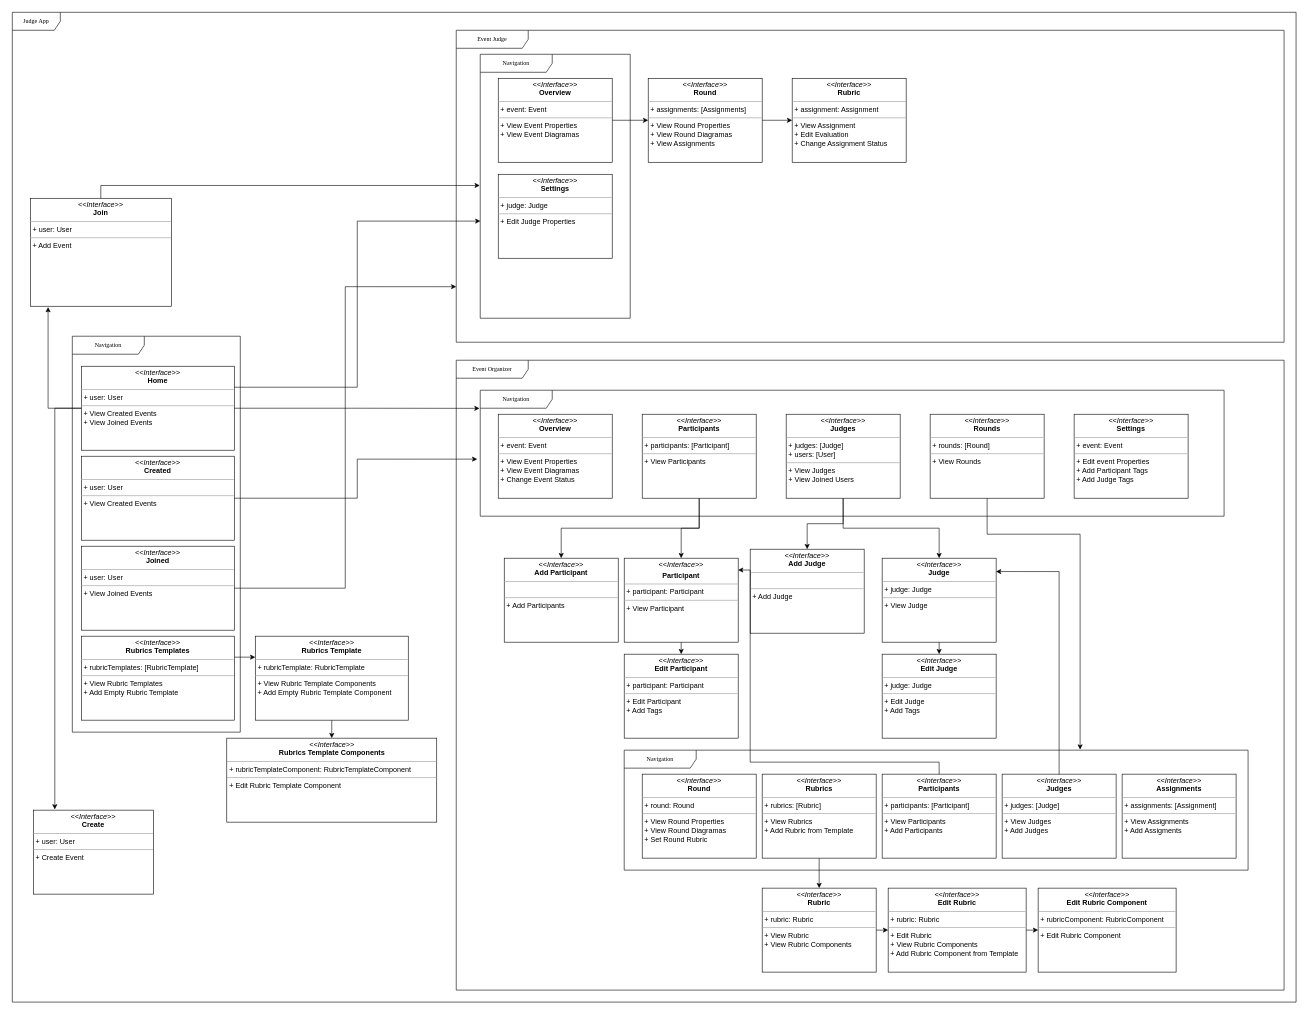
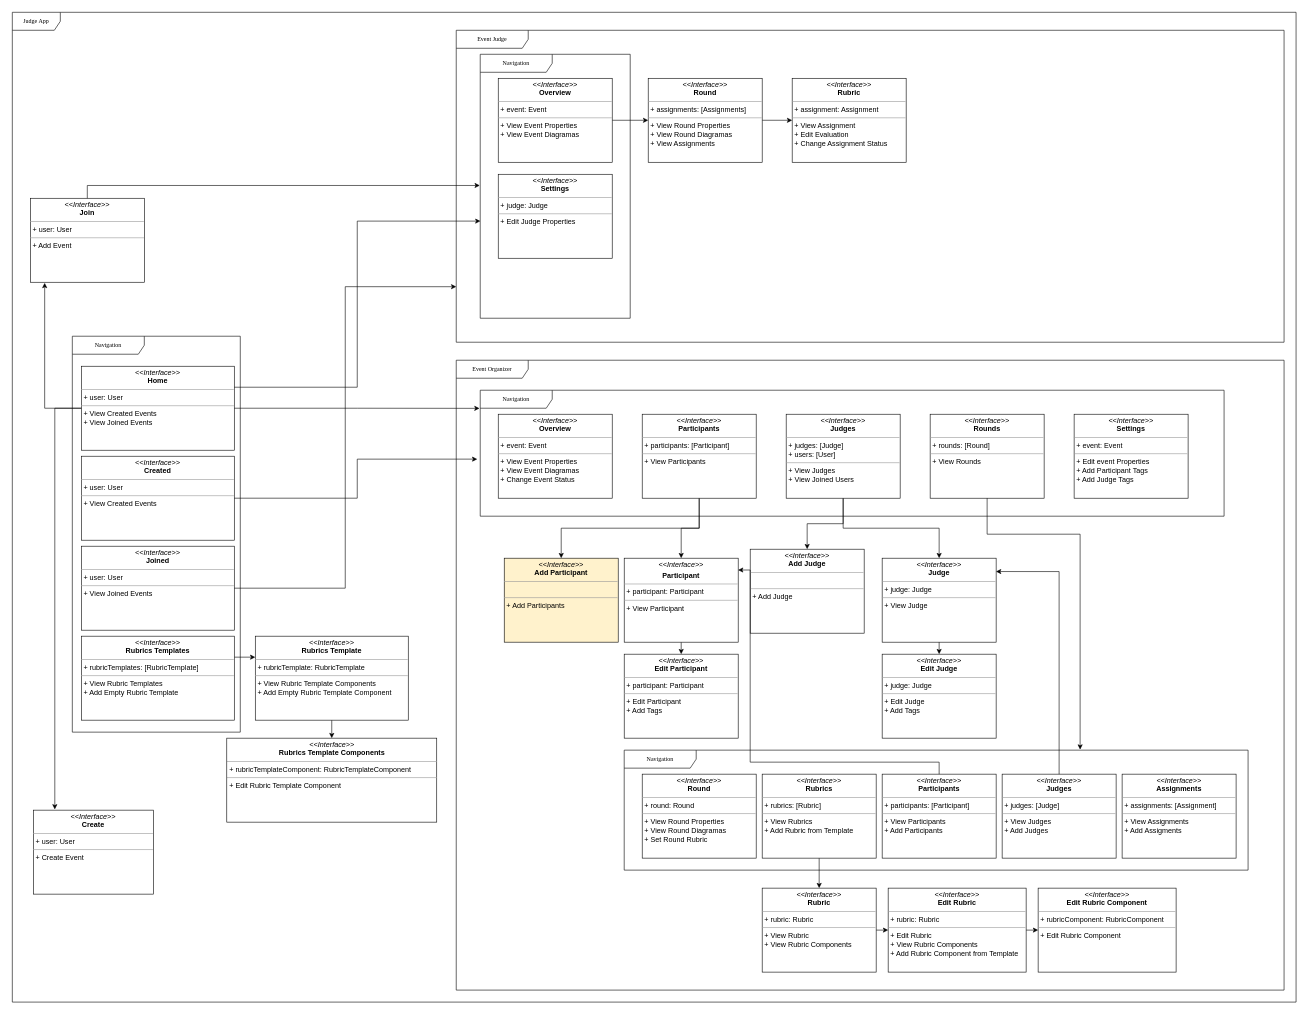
(101, 252) -> (87, 240)
(561, 600) -> (561, 600)
